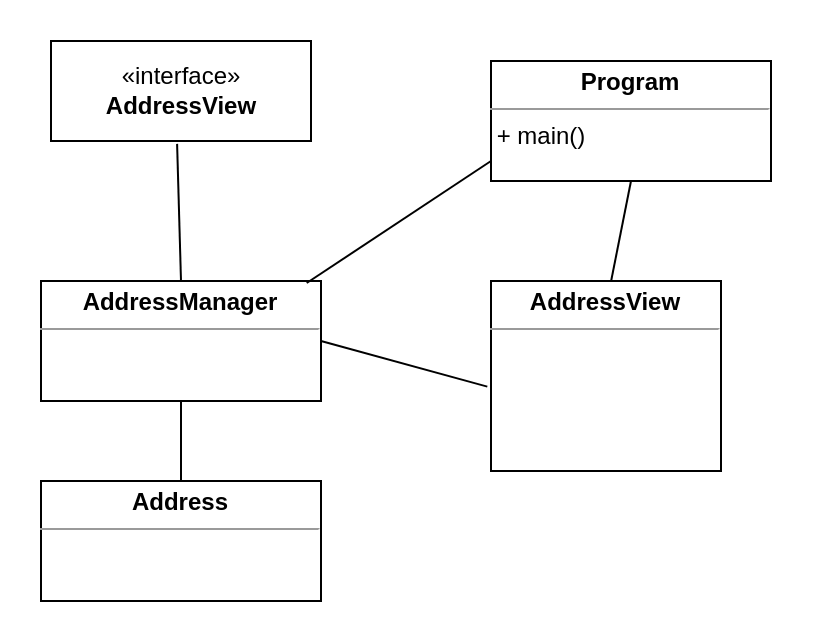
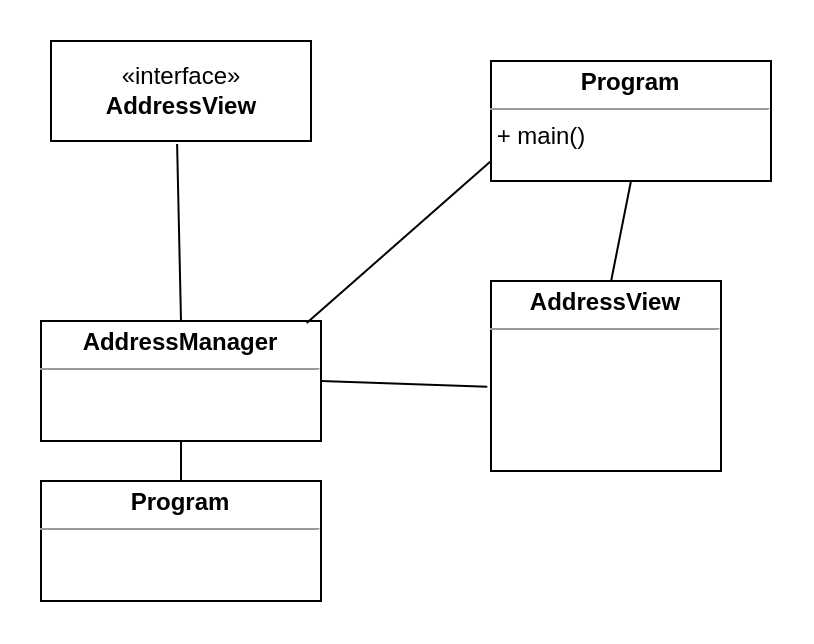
(181, 341) -> (181, 381)
(88, 495) -> (88, 495)
